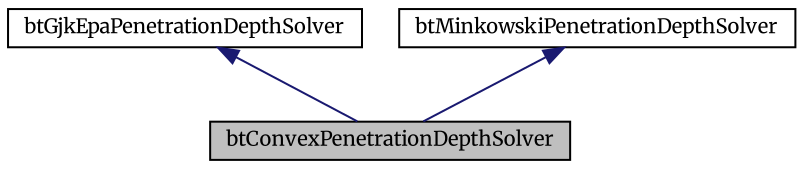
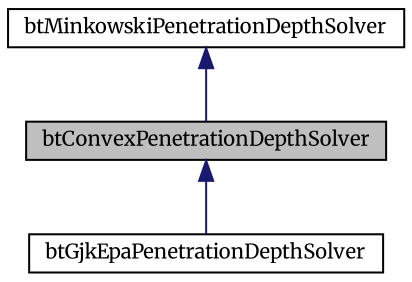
(297, 89) -> (206, 208)
